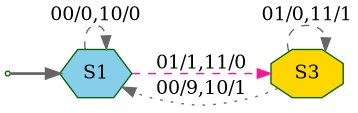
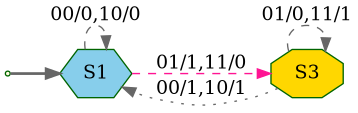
(201, 89) -> (201, 89)
